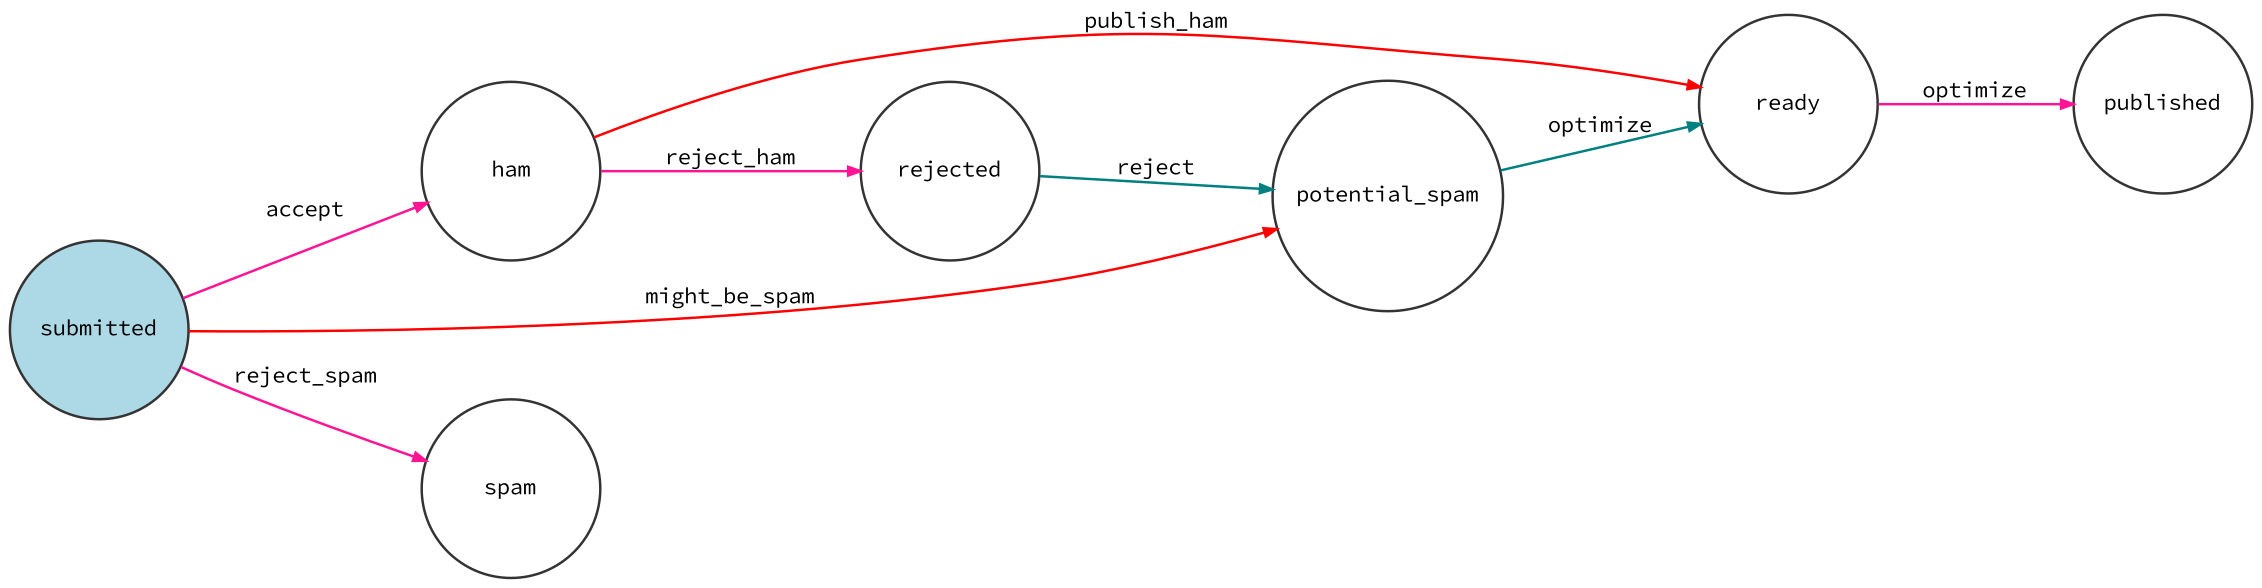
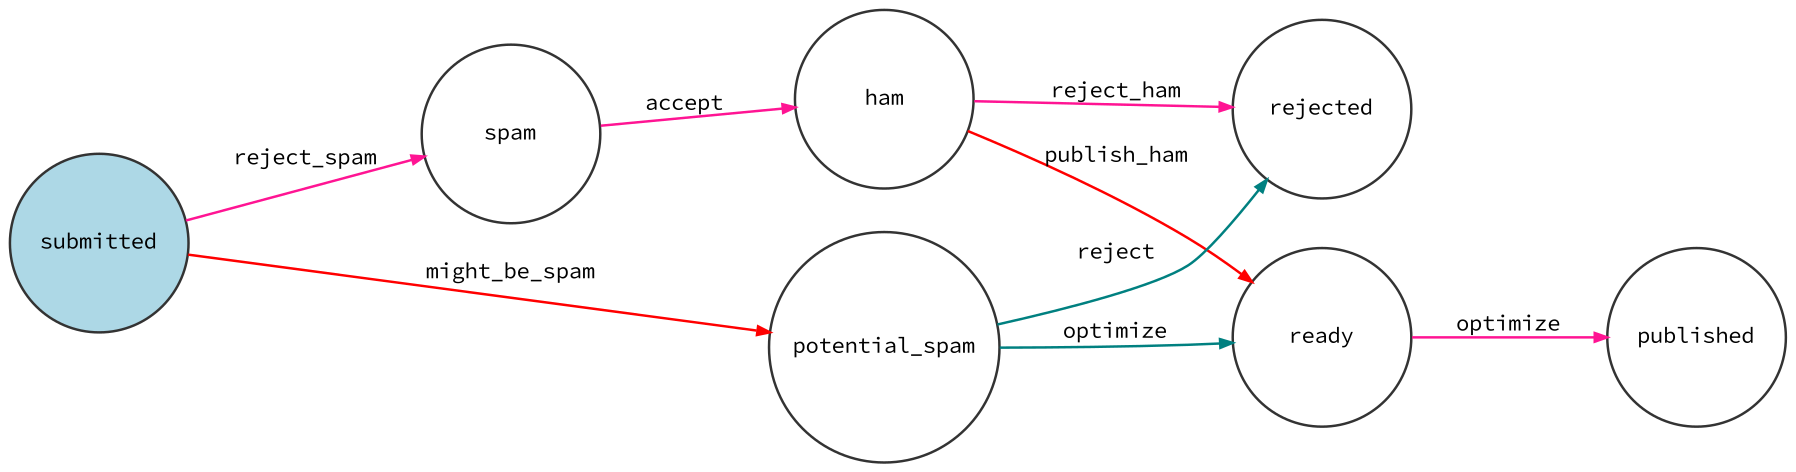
(1150, 182) -> (1144, 285)
(299, 253) -> (692, 117)
